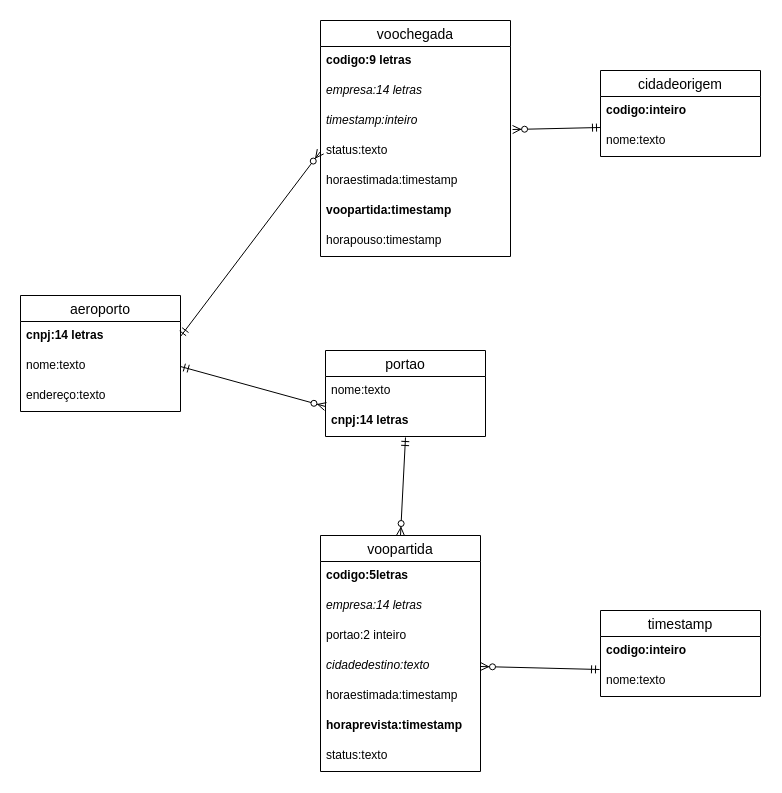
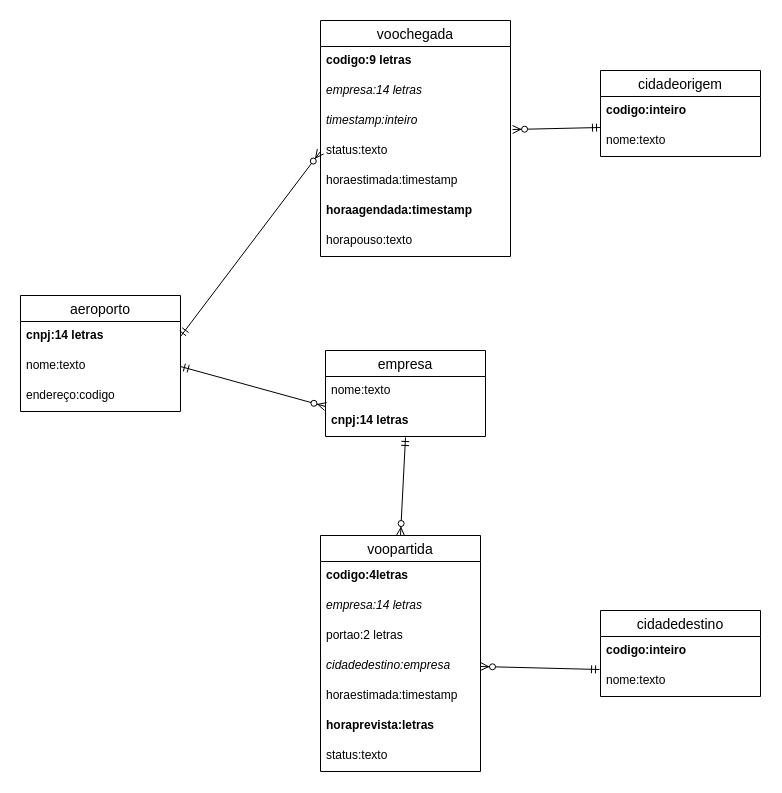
(389, 210) -> (397, 210)
(387, 240) -> (375, 240)
(405, 364) -> (405, 364)
(71, 395) -> (73, 395)
(368, 575) -> (368, 575)
(680, 624) -> (680, 624)
(374, 635) -> (372, 635)
(385, 665) -> (392, 665)
(395, 725) -> (385, 725)
